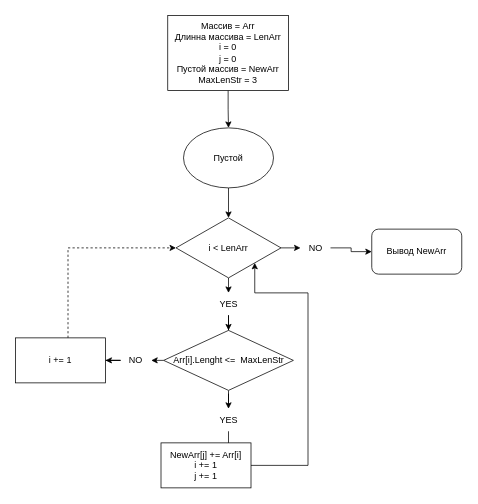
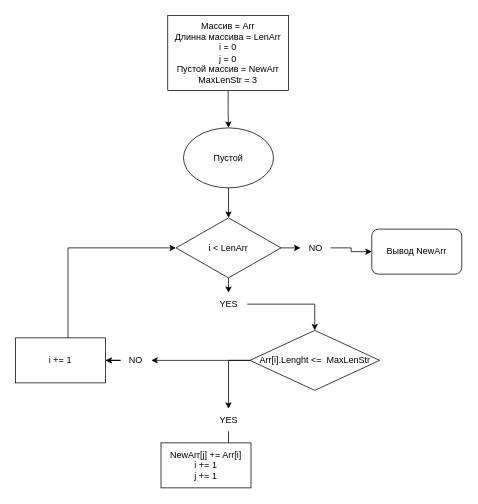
(75, 248) -> (75, 248)
(228, 360) -> (315, 360)
(280, 465) -> none
